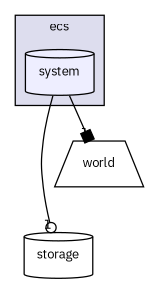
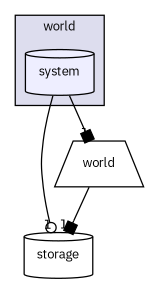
(60, 27) -> (60, 27)
none -> (81, 204)
